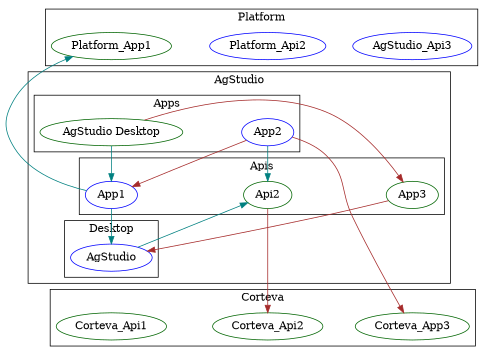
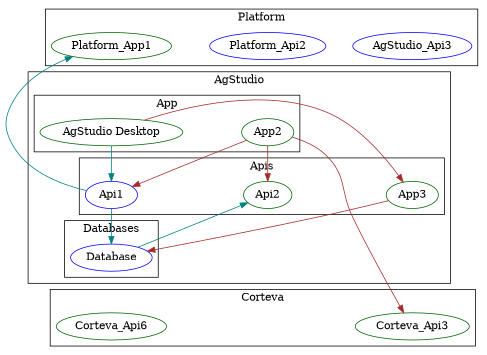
(167, 104) -> (167, 104)
(268, 132) -> (268, 132)
(268, 163) -> (268, 163)
(111, 195) -> (111, 195)
(111, 229) -> (111, 229)
(111, 258) -> (111, 258)
(111, 326) -> (111, 326)
(268, 326) -> none
(412, 326) -> (412, 326)
